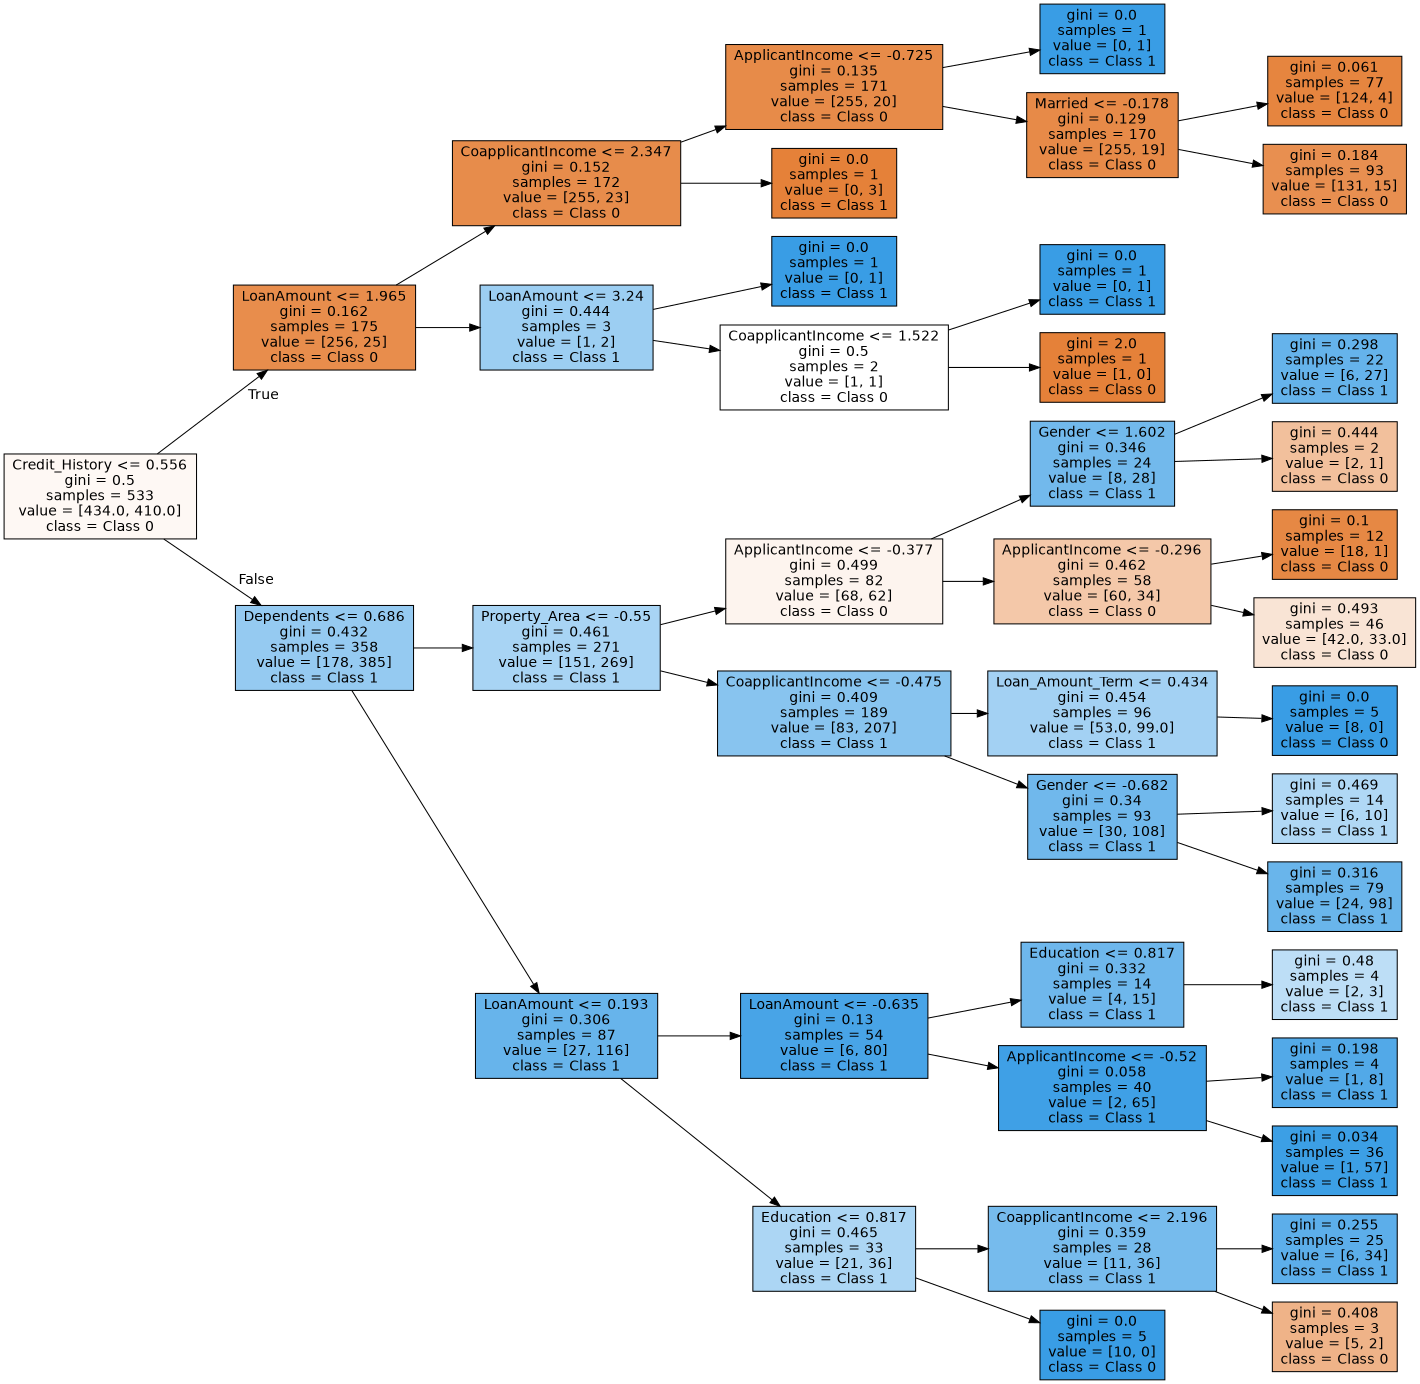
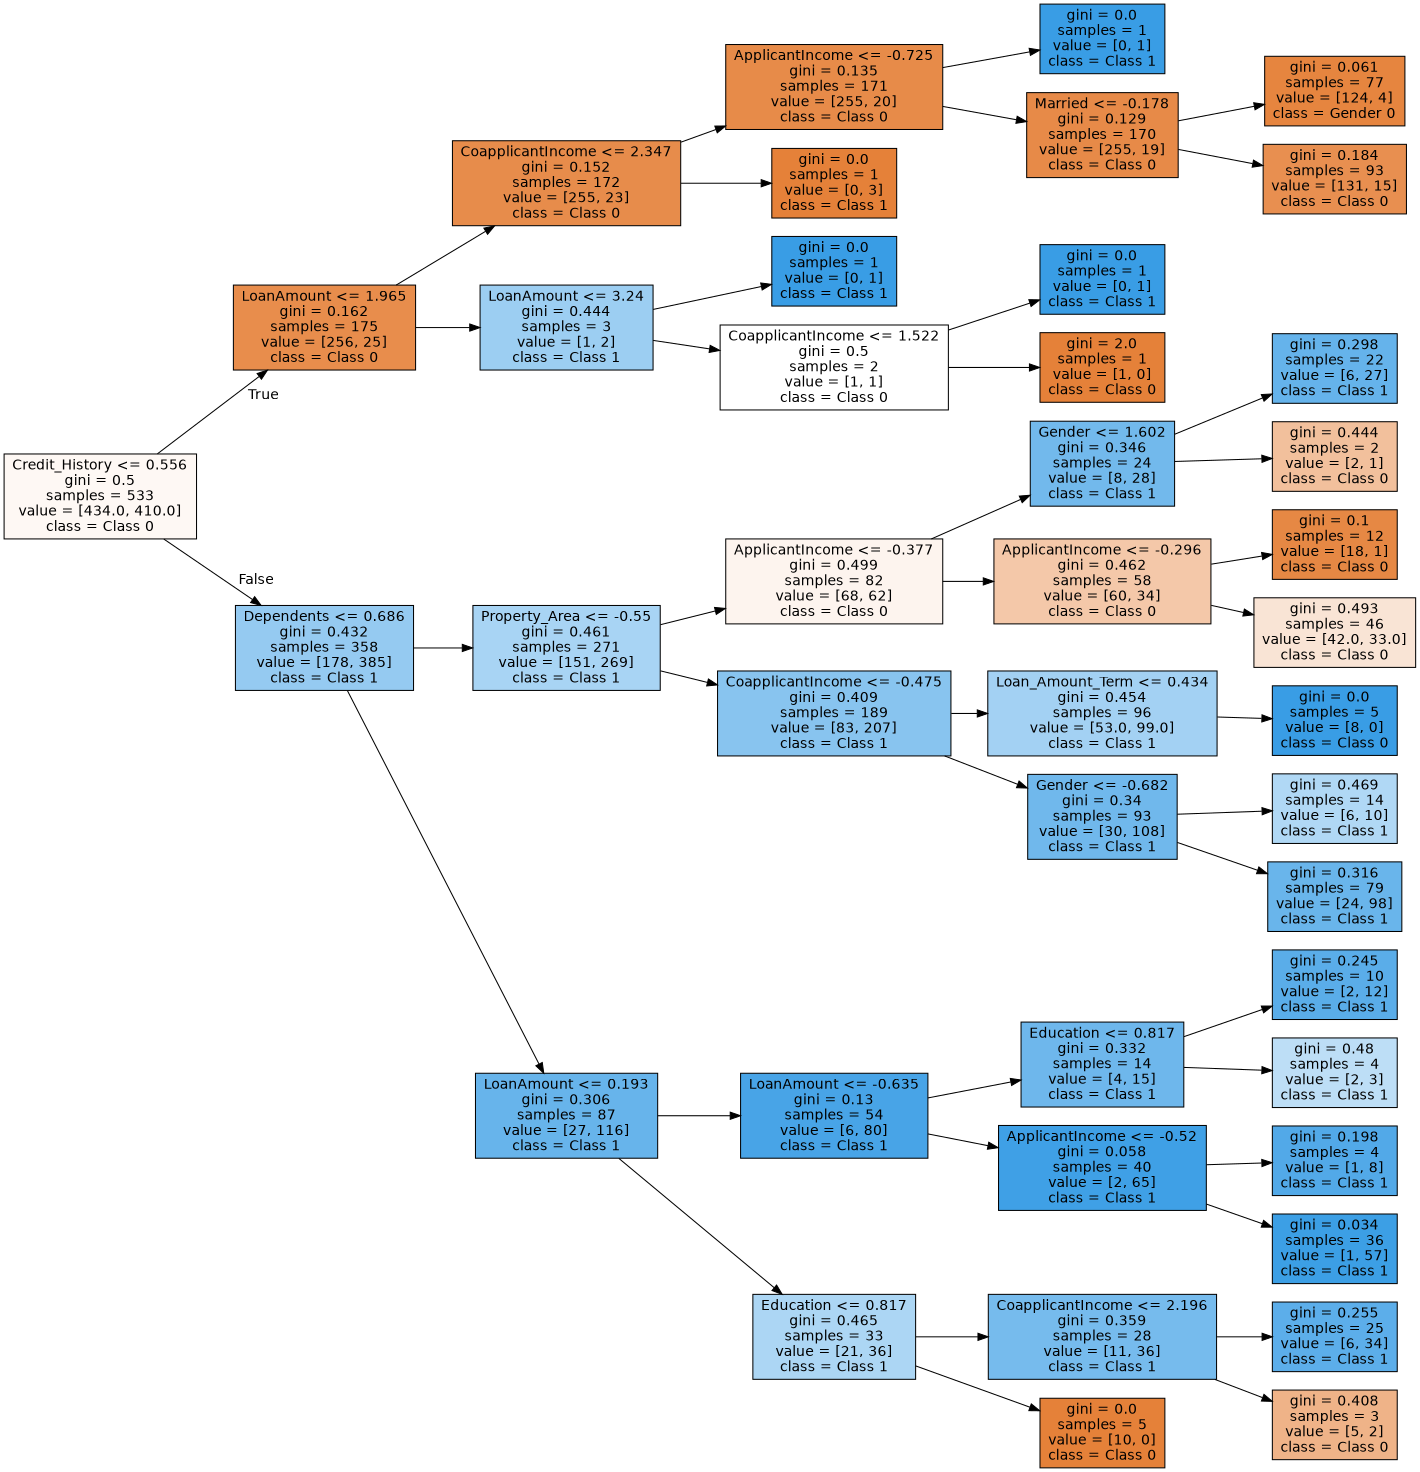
(1335, 91) -> (1335, 91)
none -> (1335, 985)
(1102, 1345) -> (1102, 1433)
